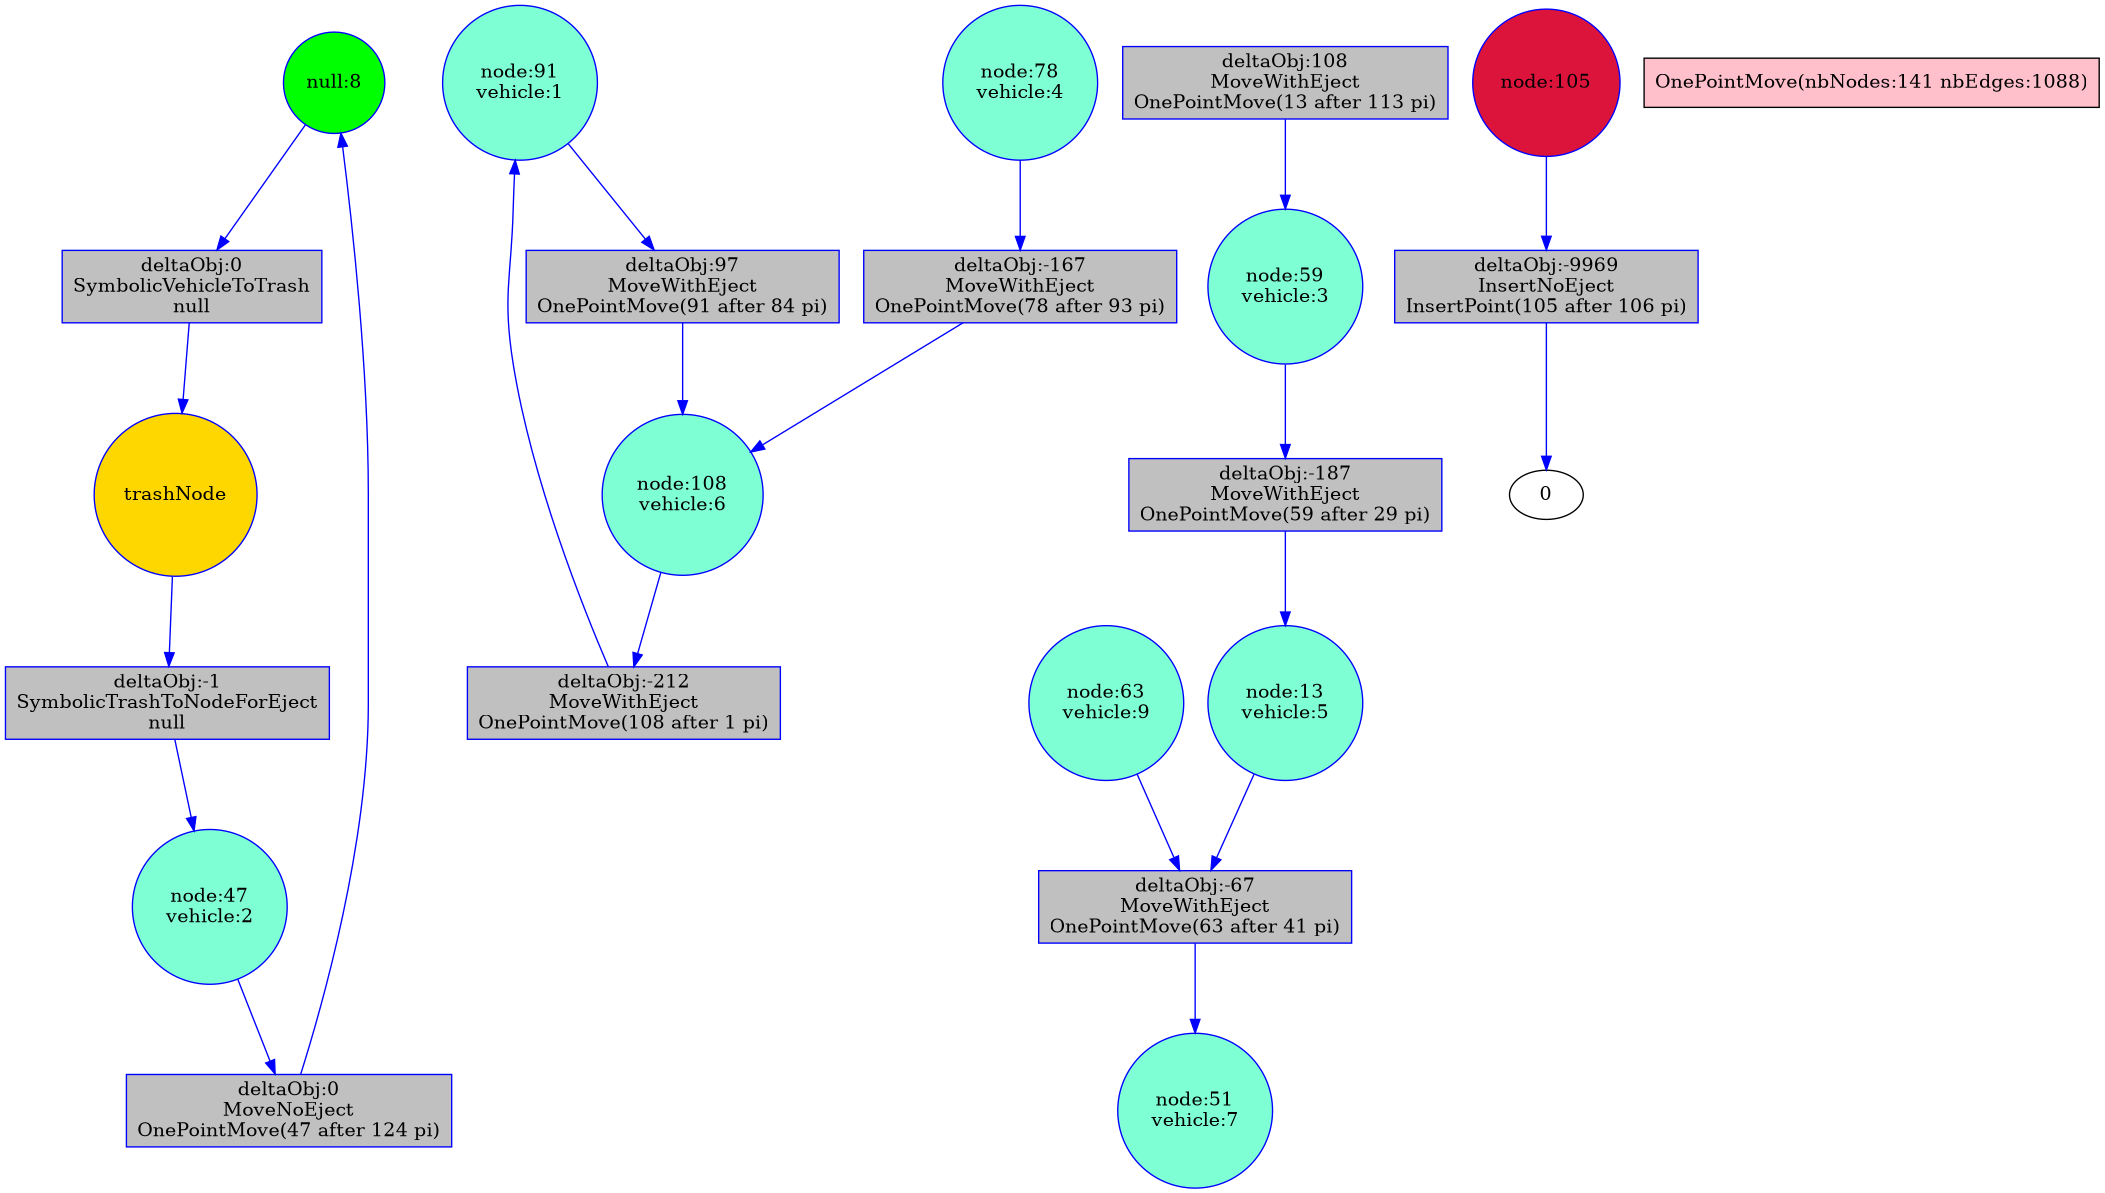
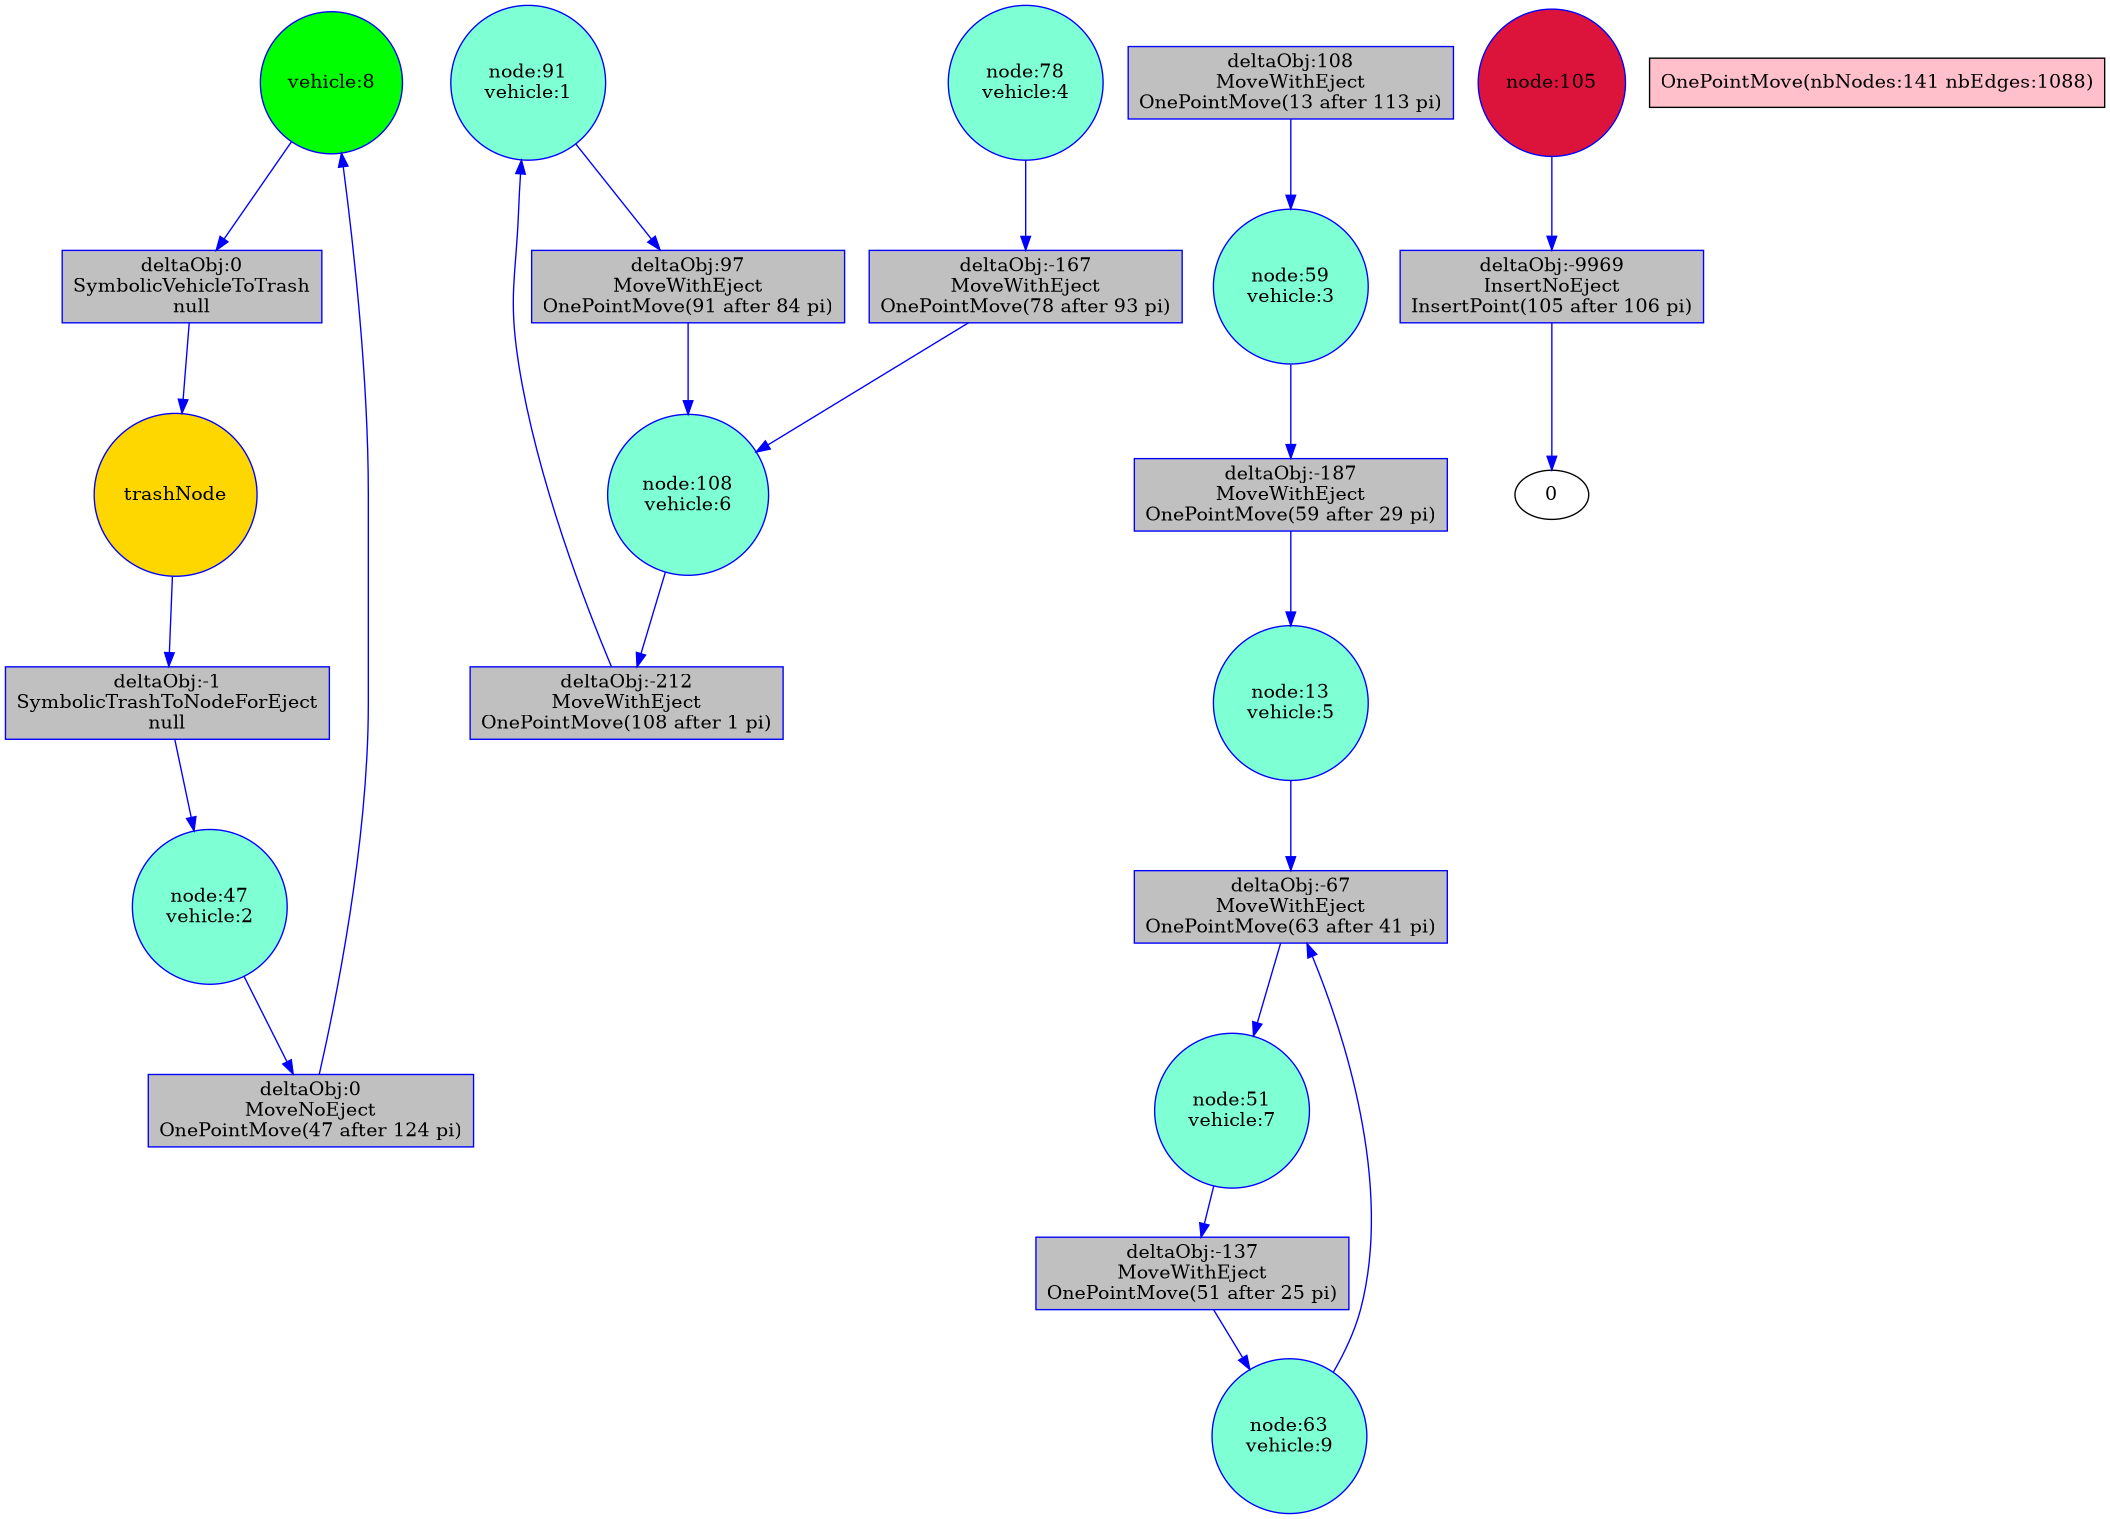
(334, 83) -> (331, 83)
none -> (1192, 1273)
